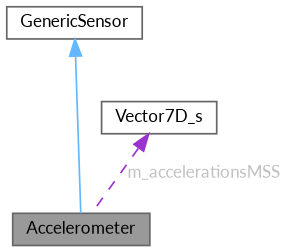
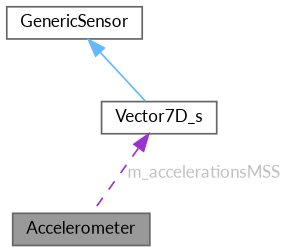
(78, 135) -> (123, 77)
